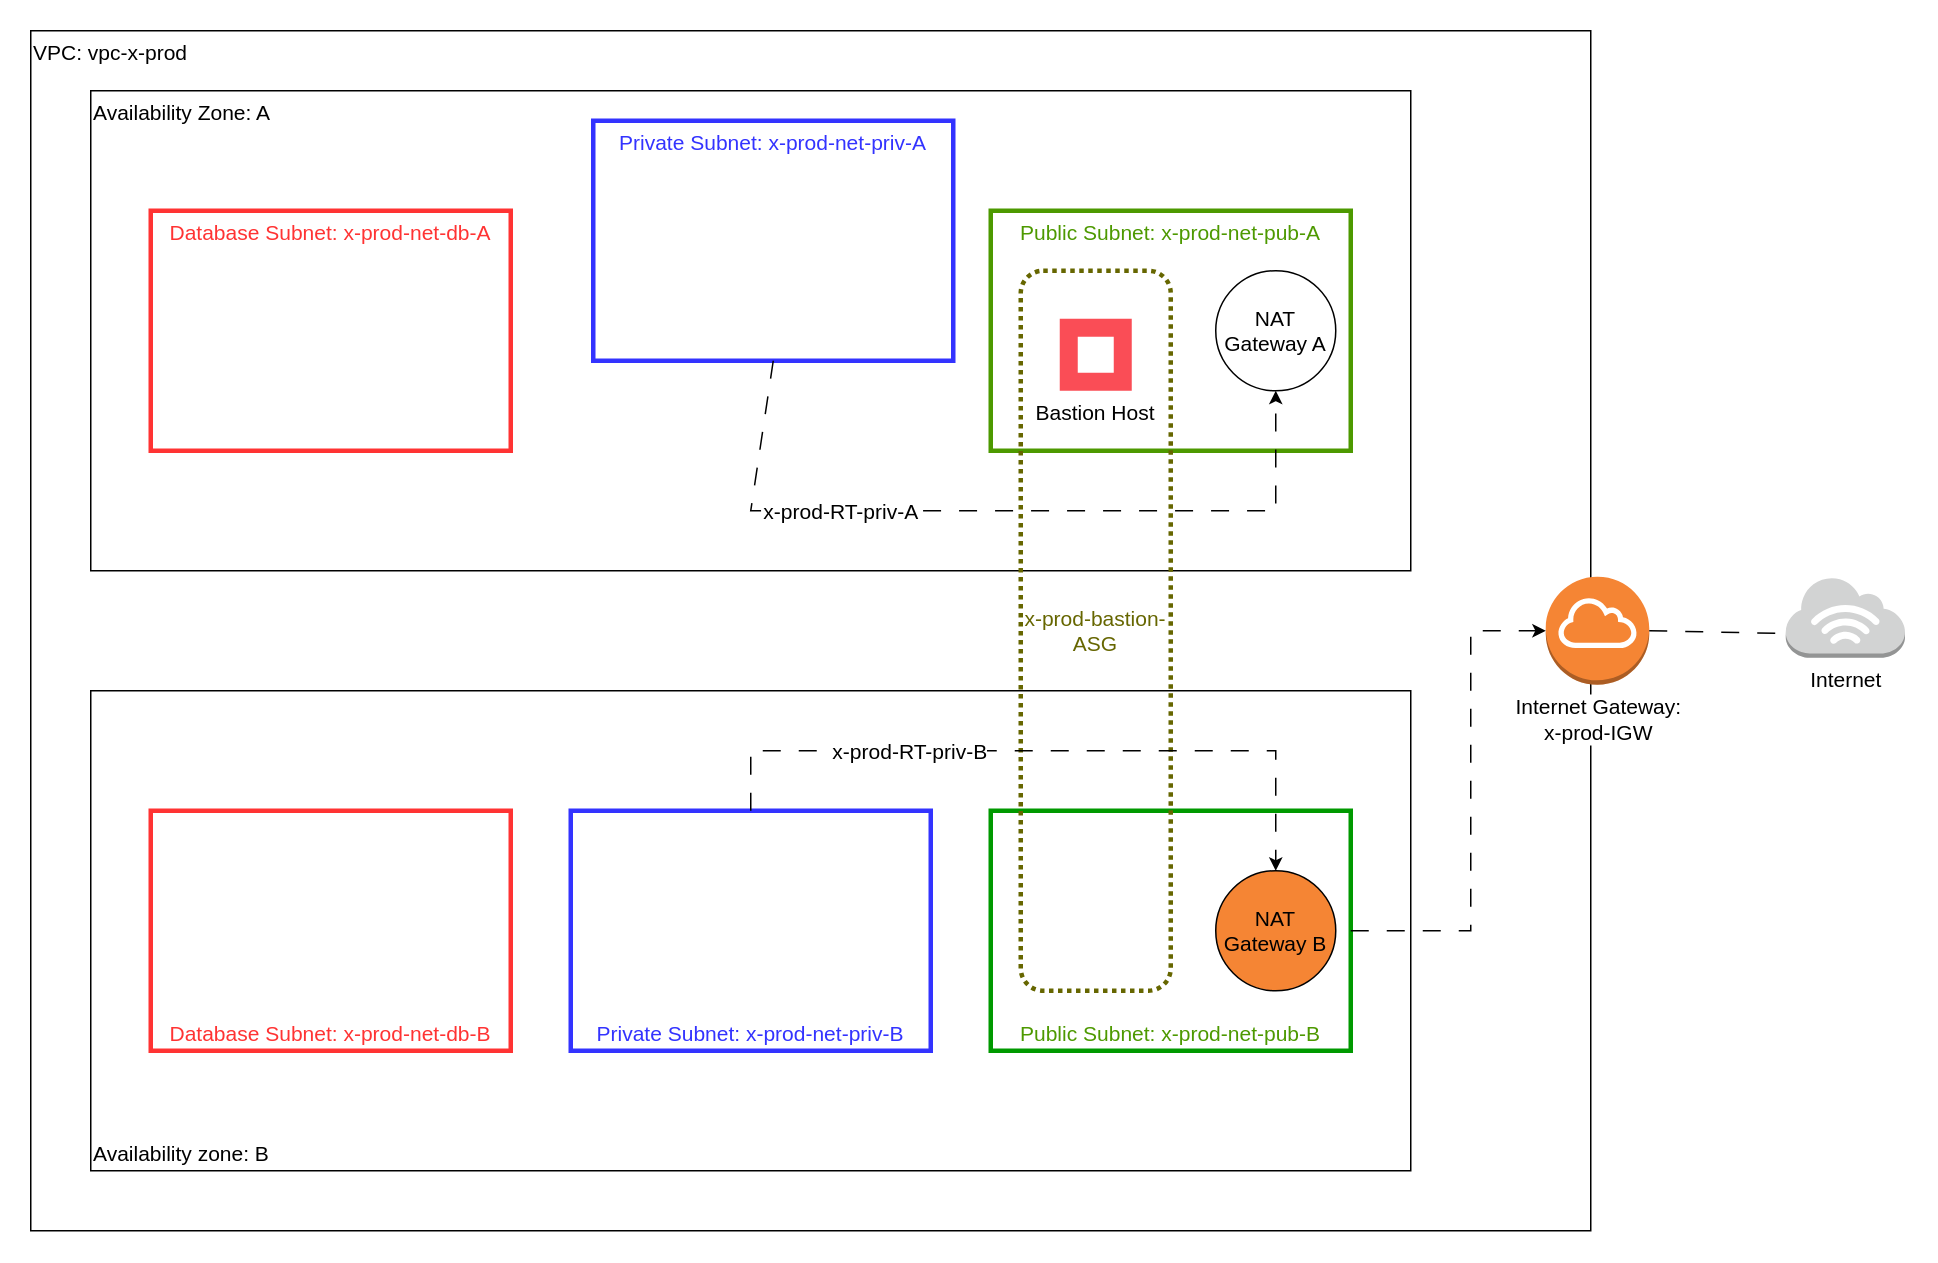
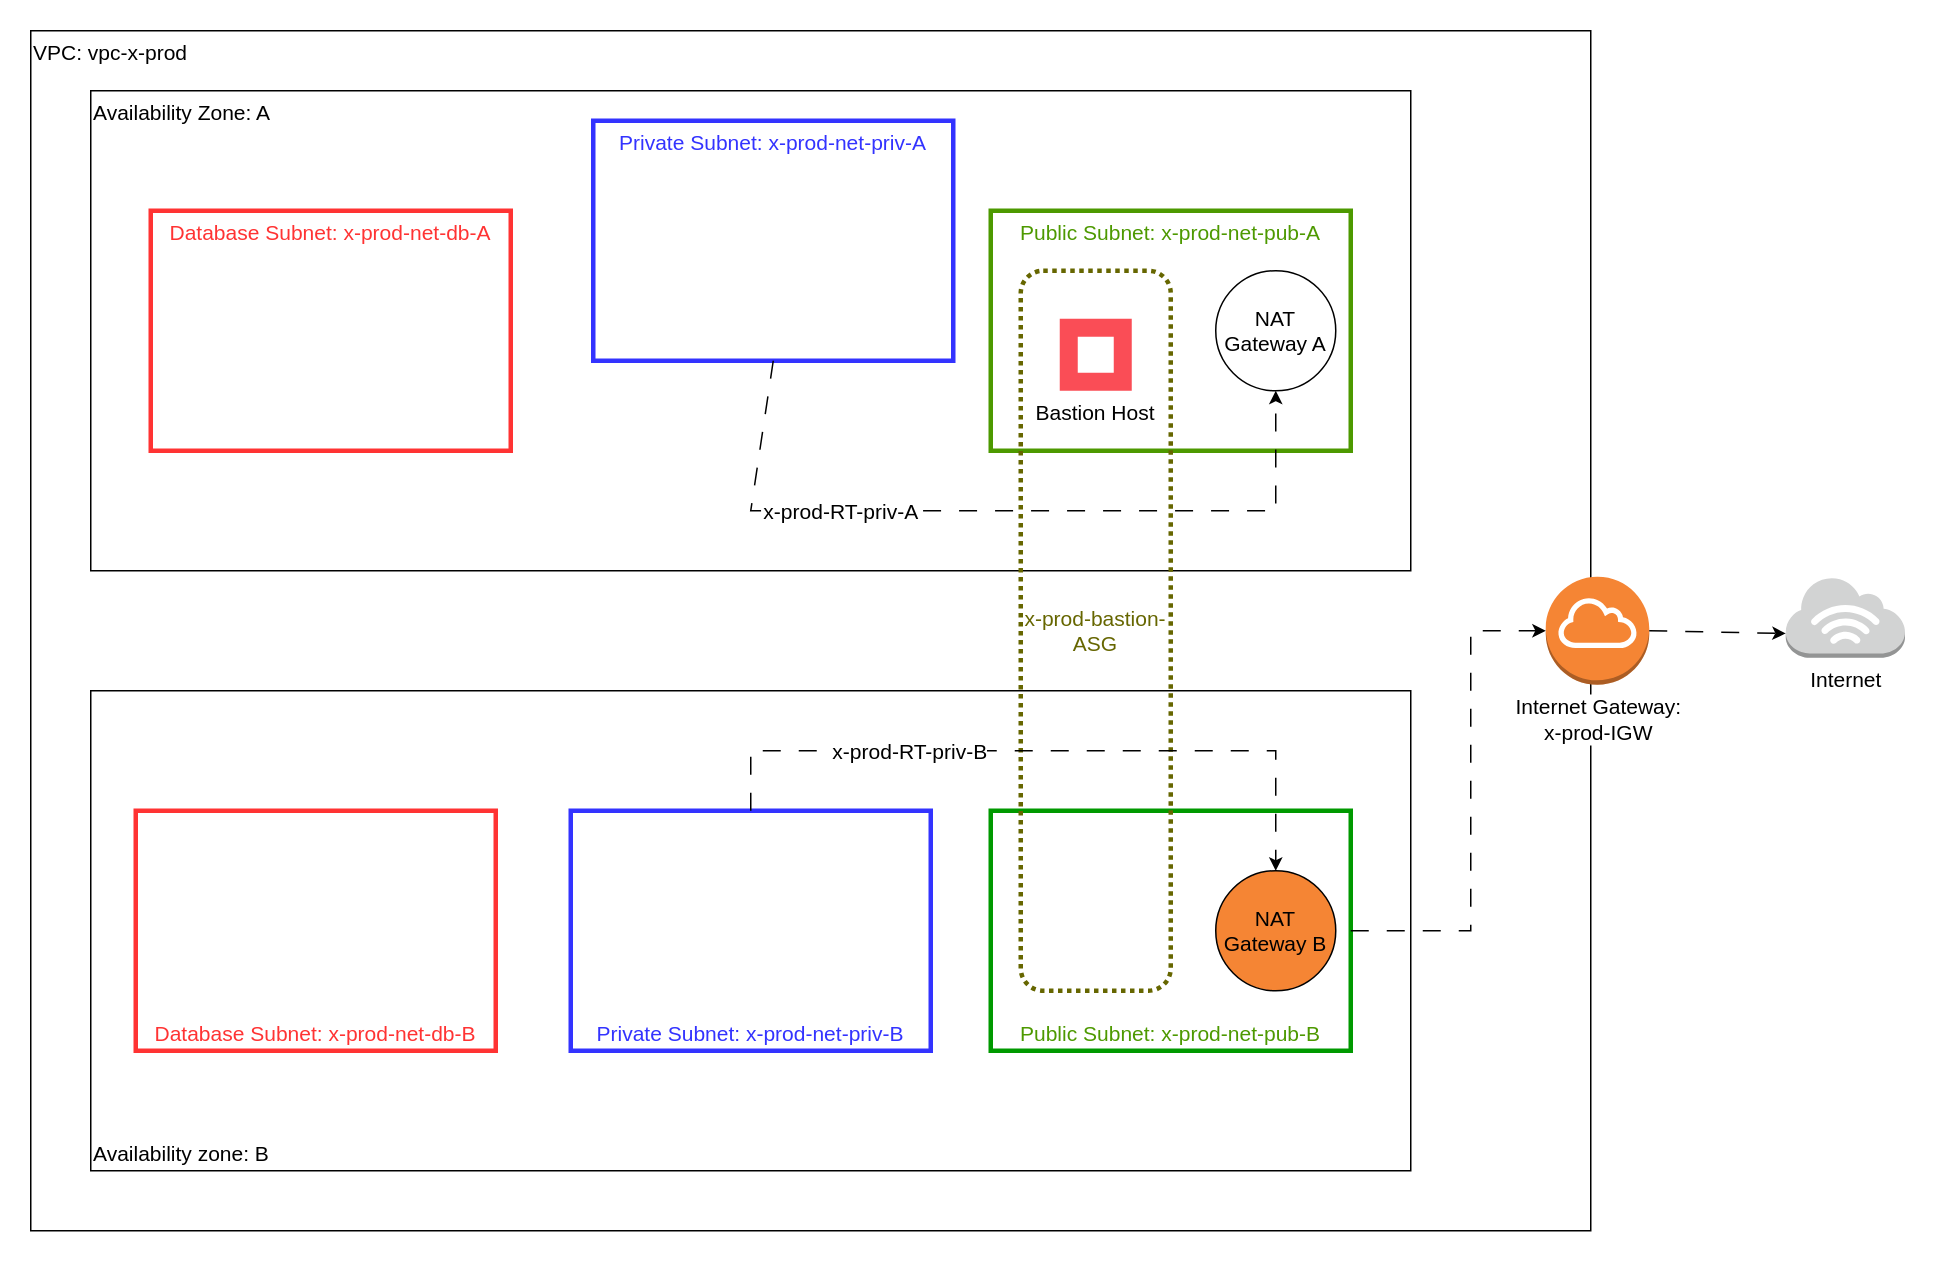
(1779, 633) -> (1774, 633)
(331, 931) -> (316, 931)
